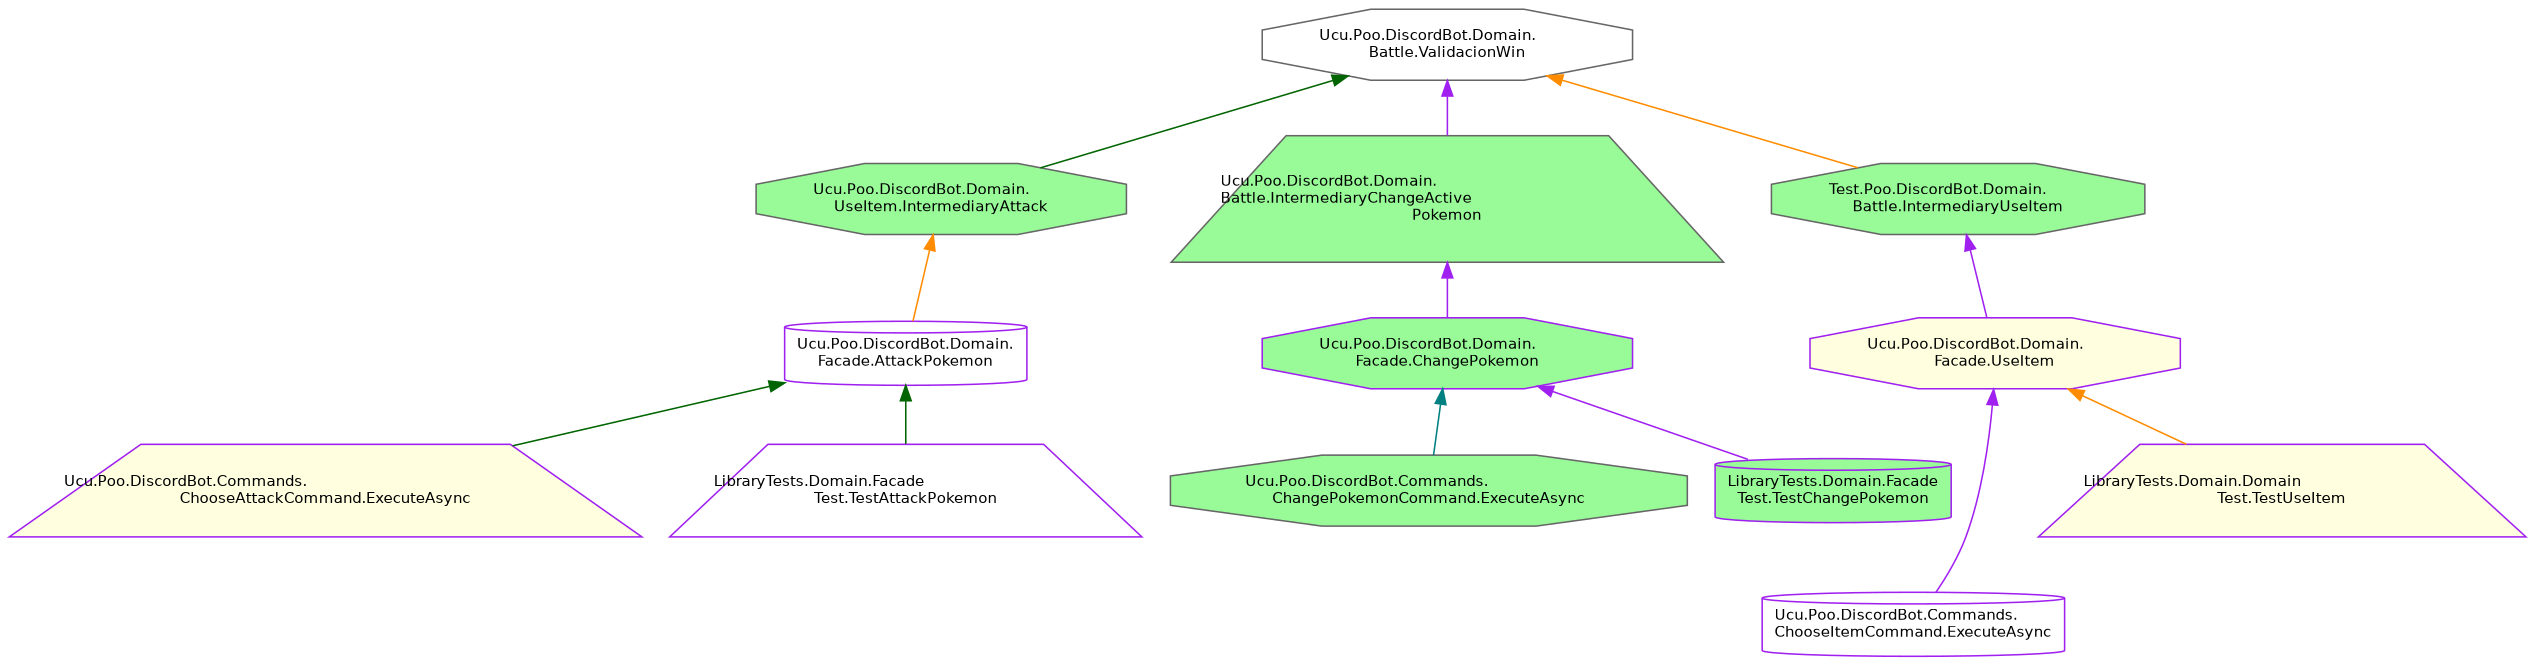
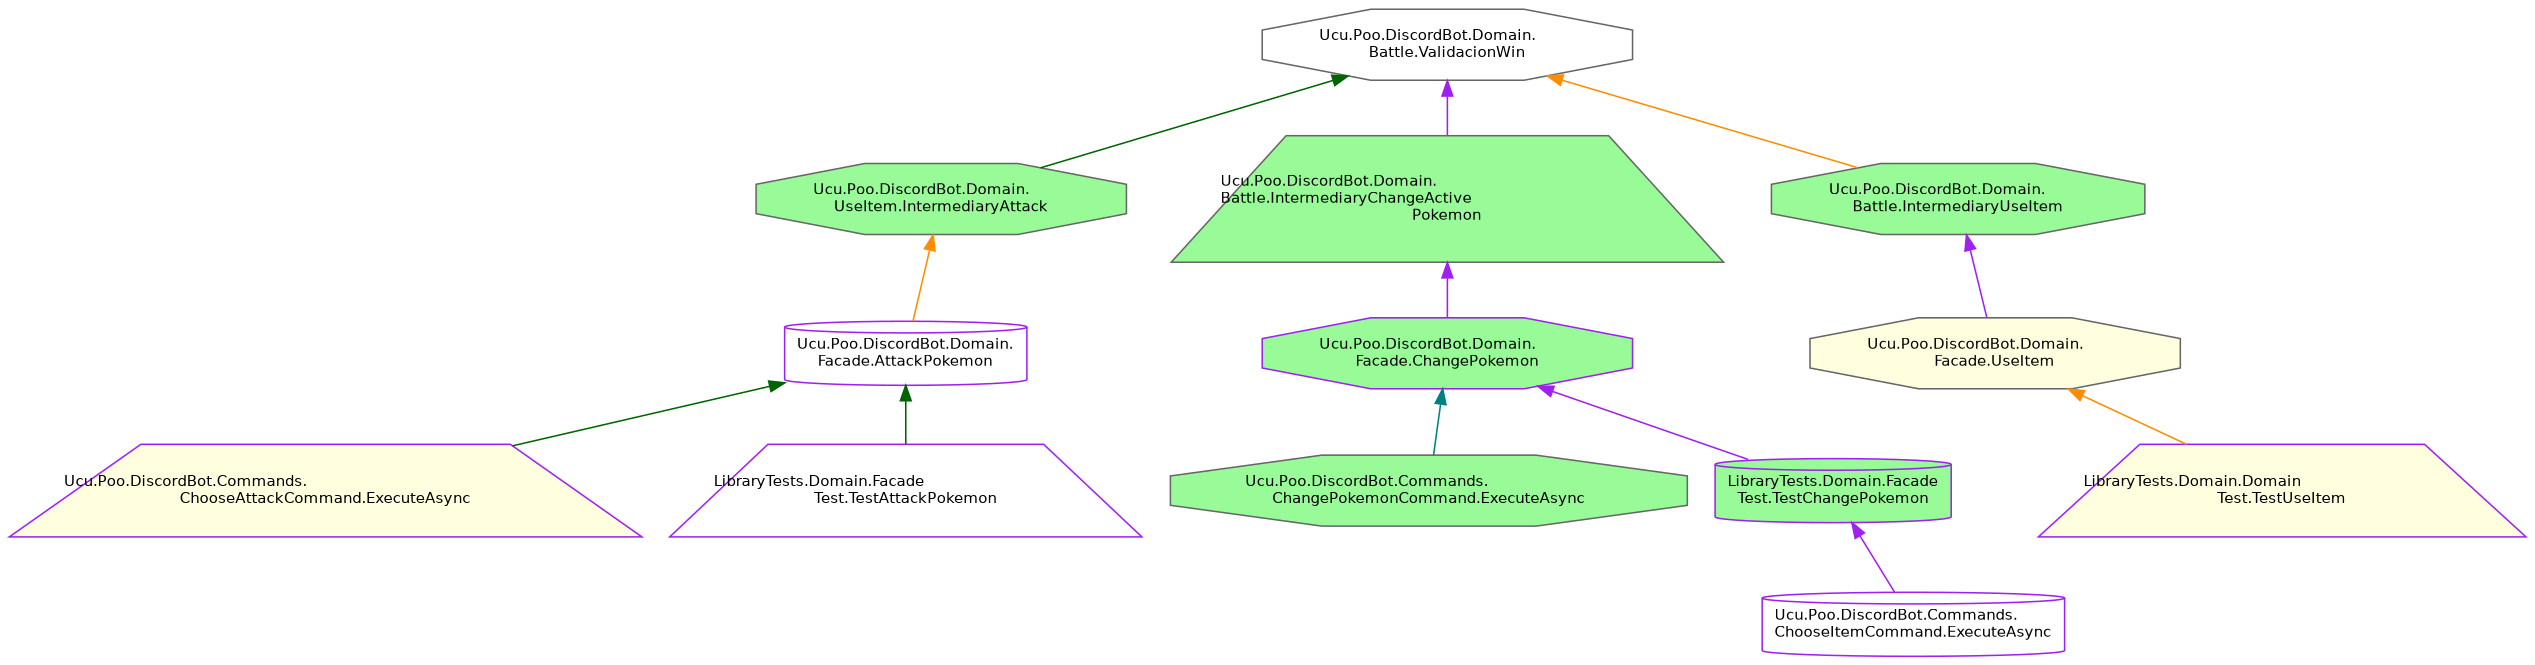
(1958, 199) -> (1958, 199)
(1995, 353) -> (1995, 353)
(1976, 503) -> (1877, 564)
